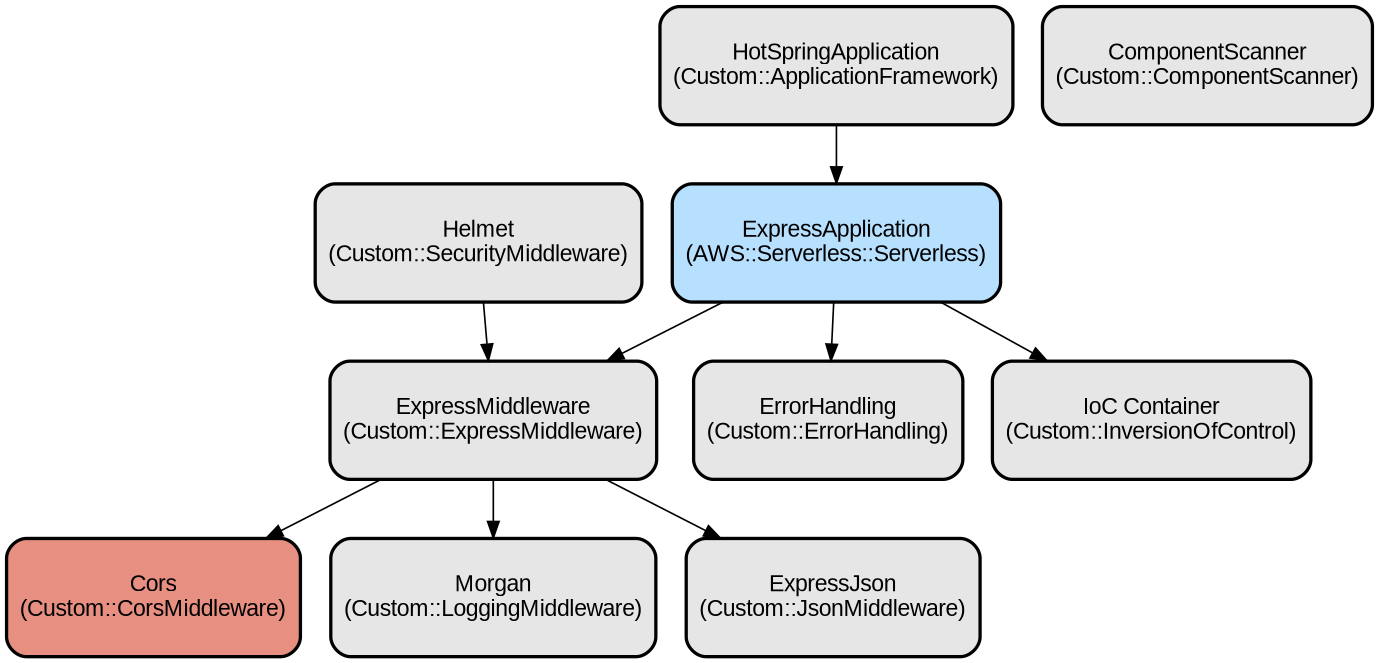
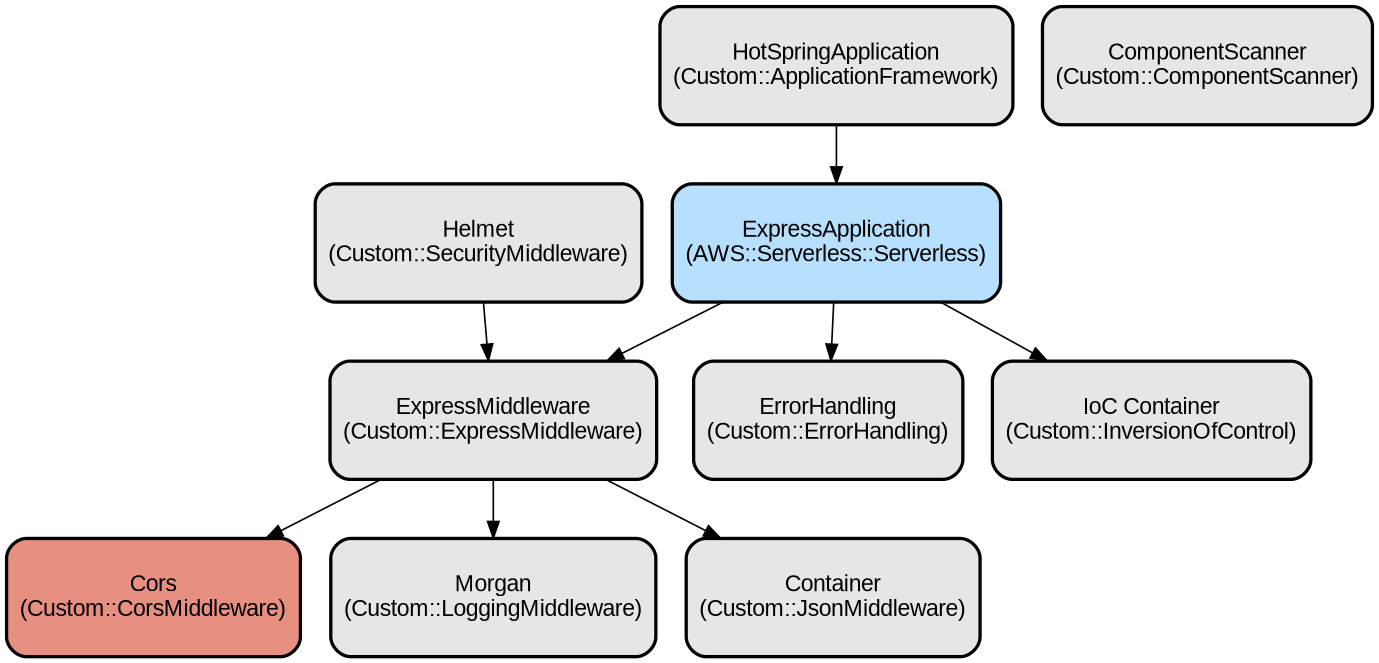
(833, 598) -> (833, 598)
